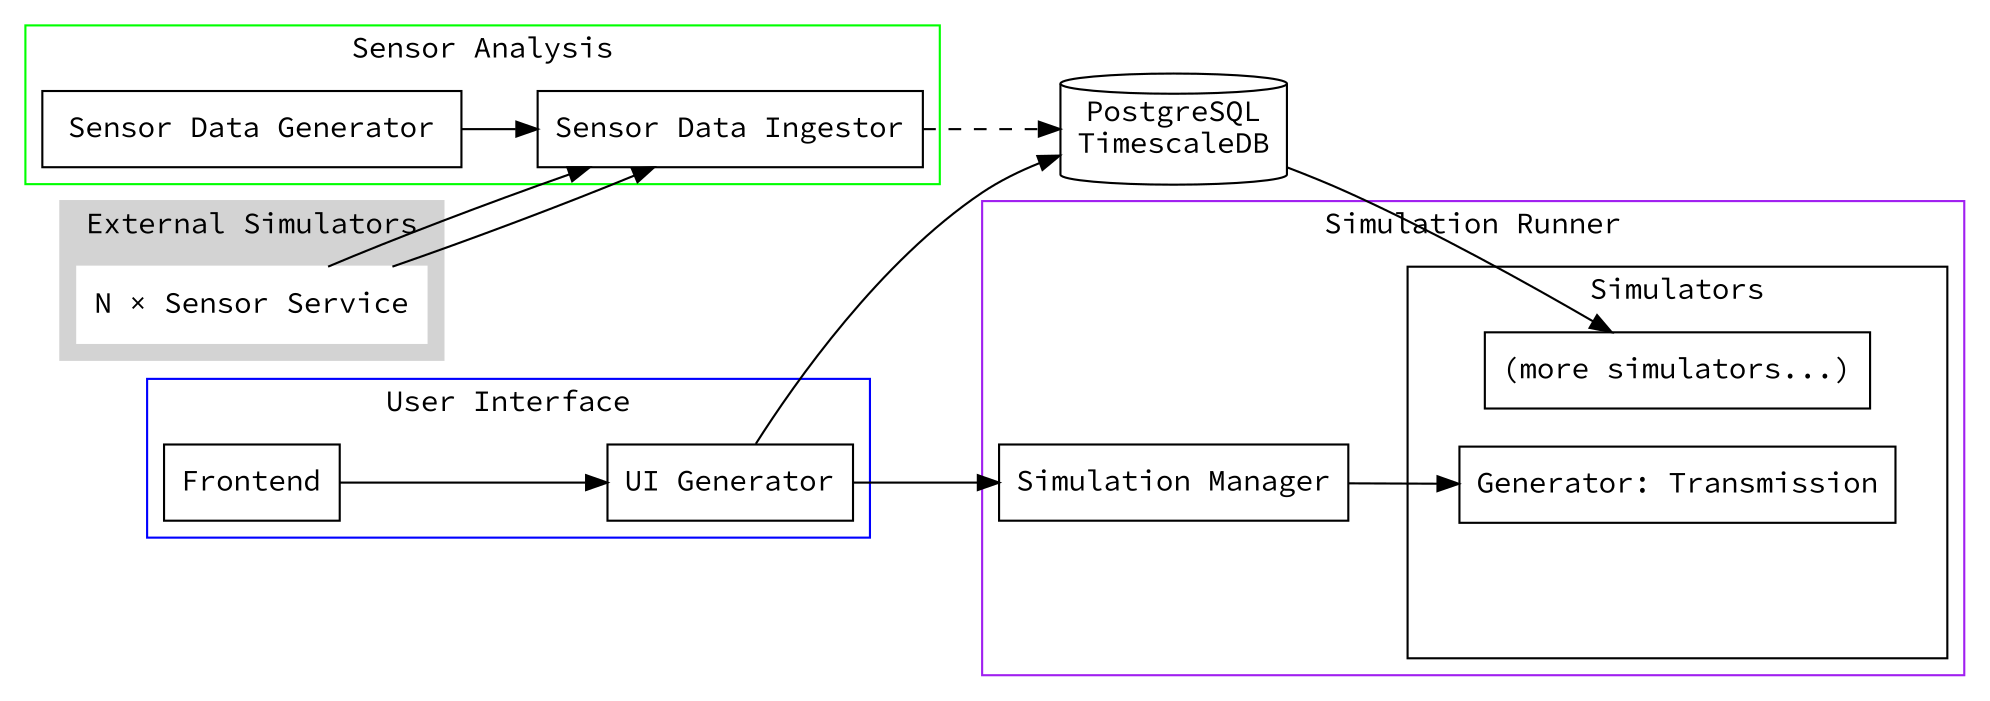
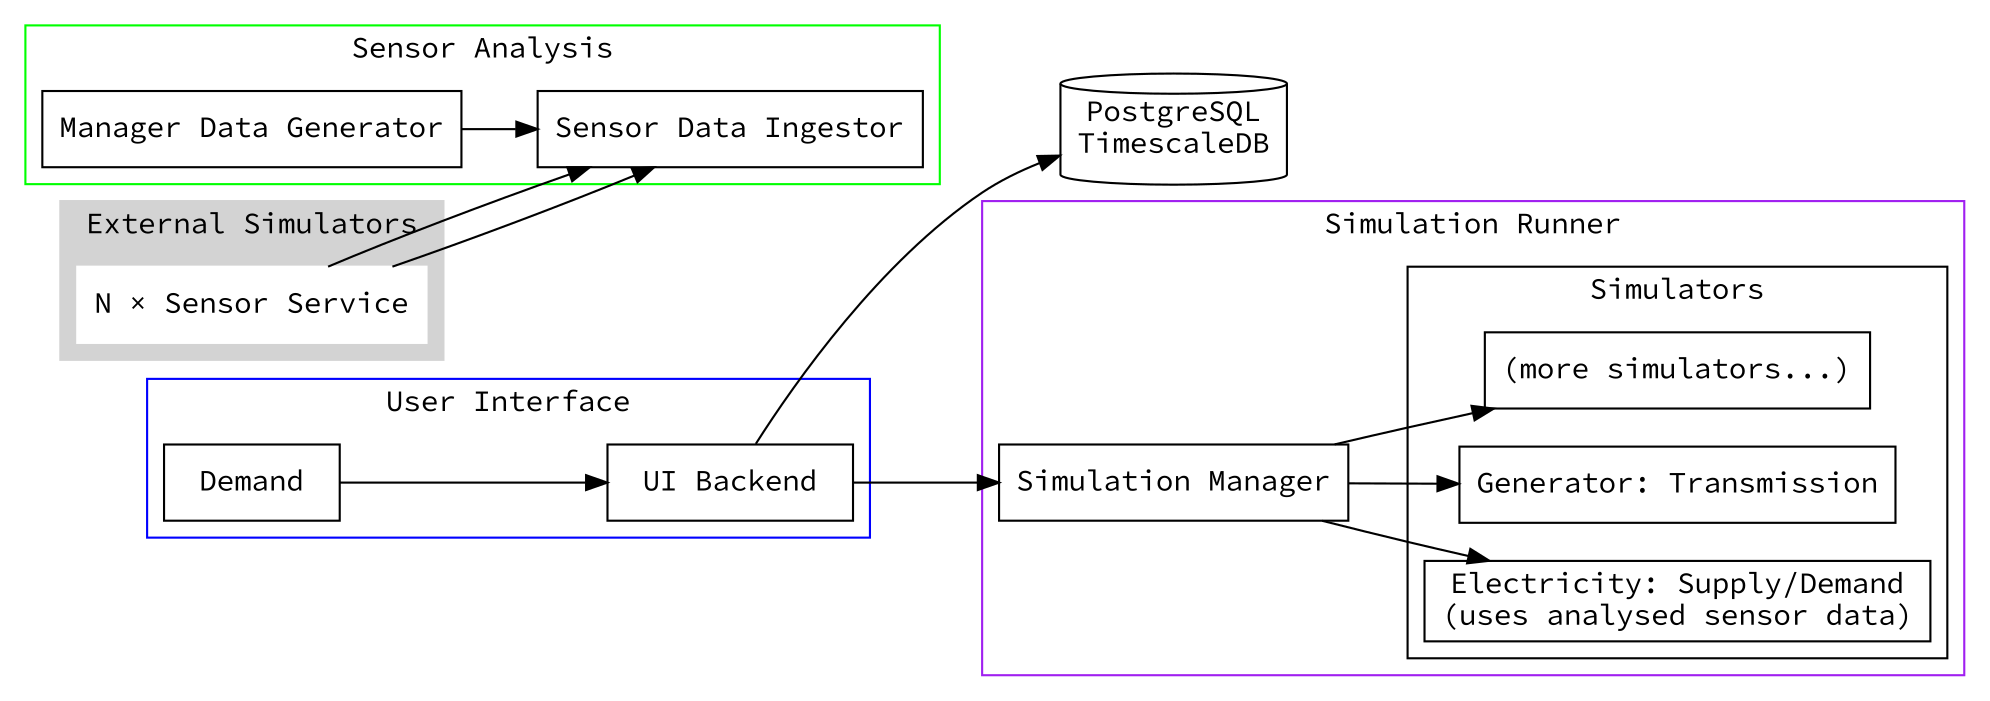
(252, 129) -> (252, 129)
(981, 129) -> none
(1443, 239) -> (1393, 431)
(252, 483) -> (252, 483)
(730, 483) -> (730, 483)
none -> (1677, 601)
